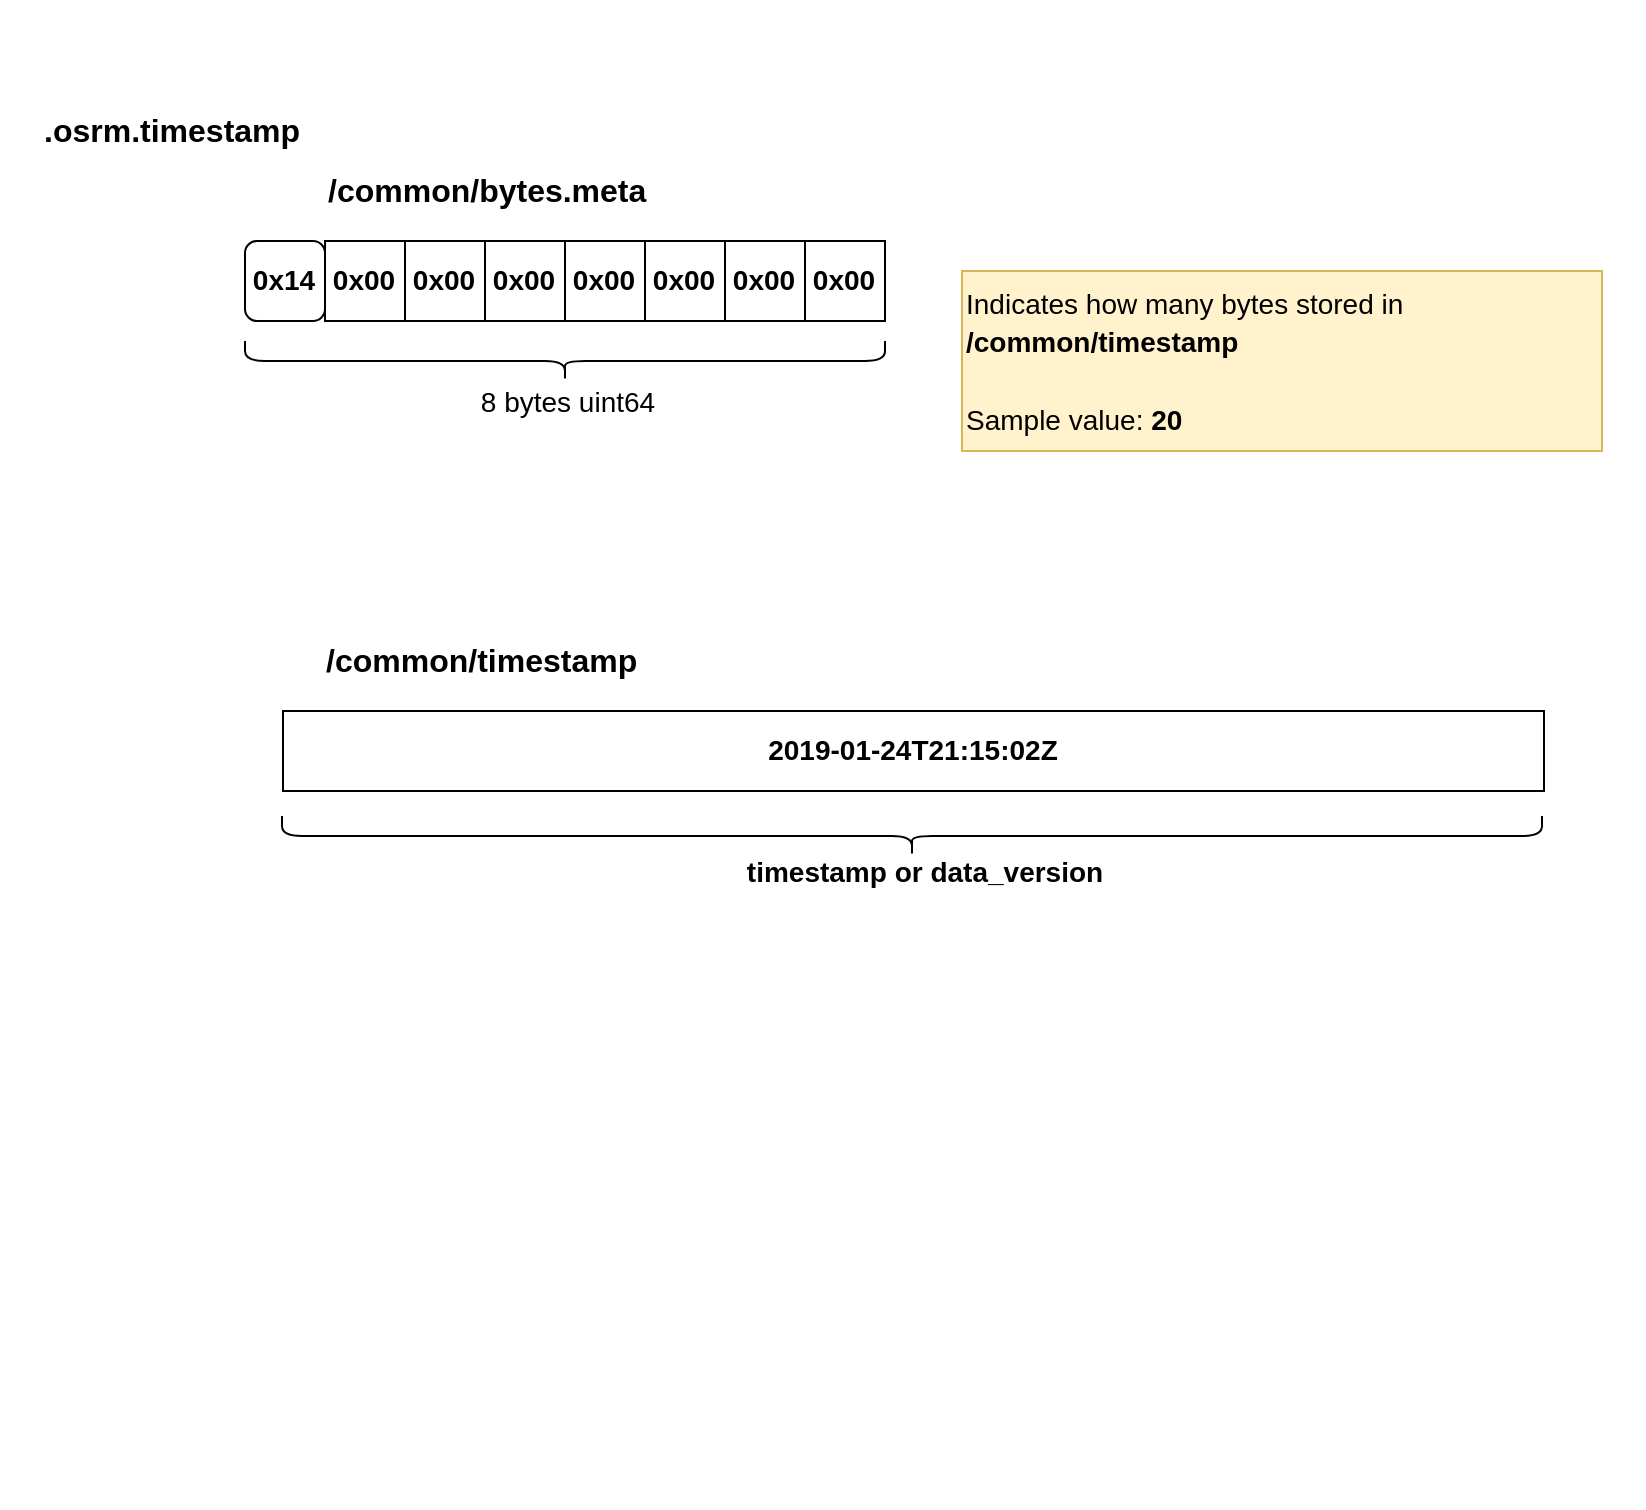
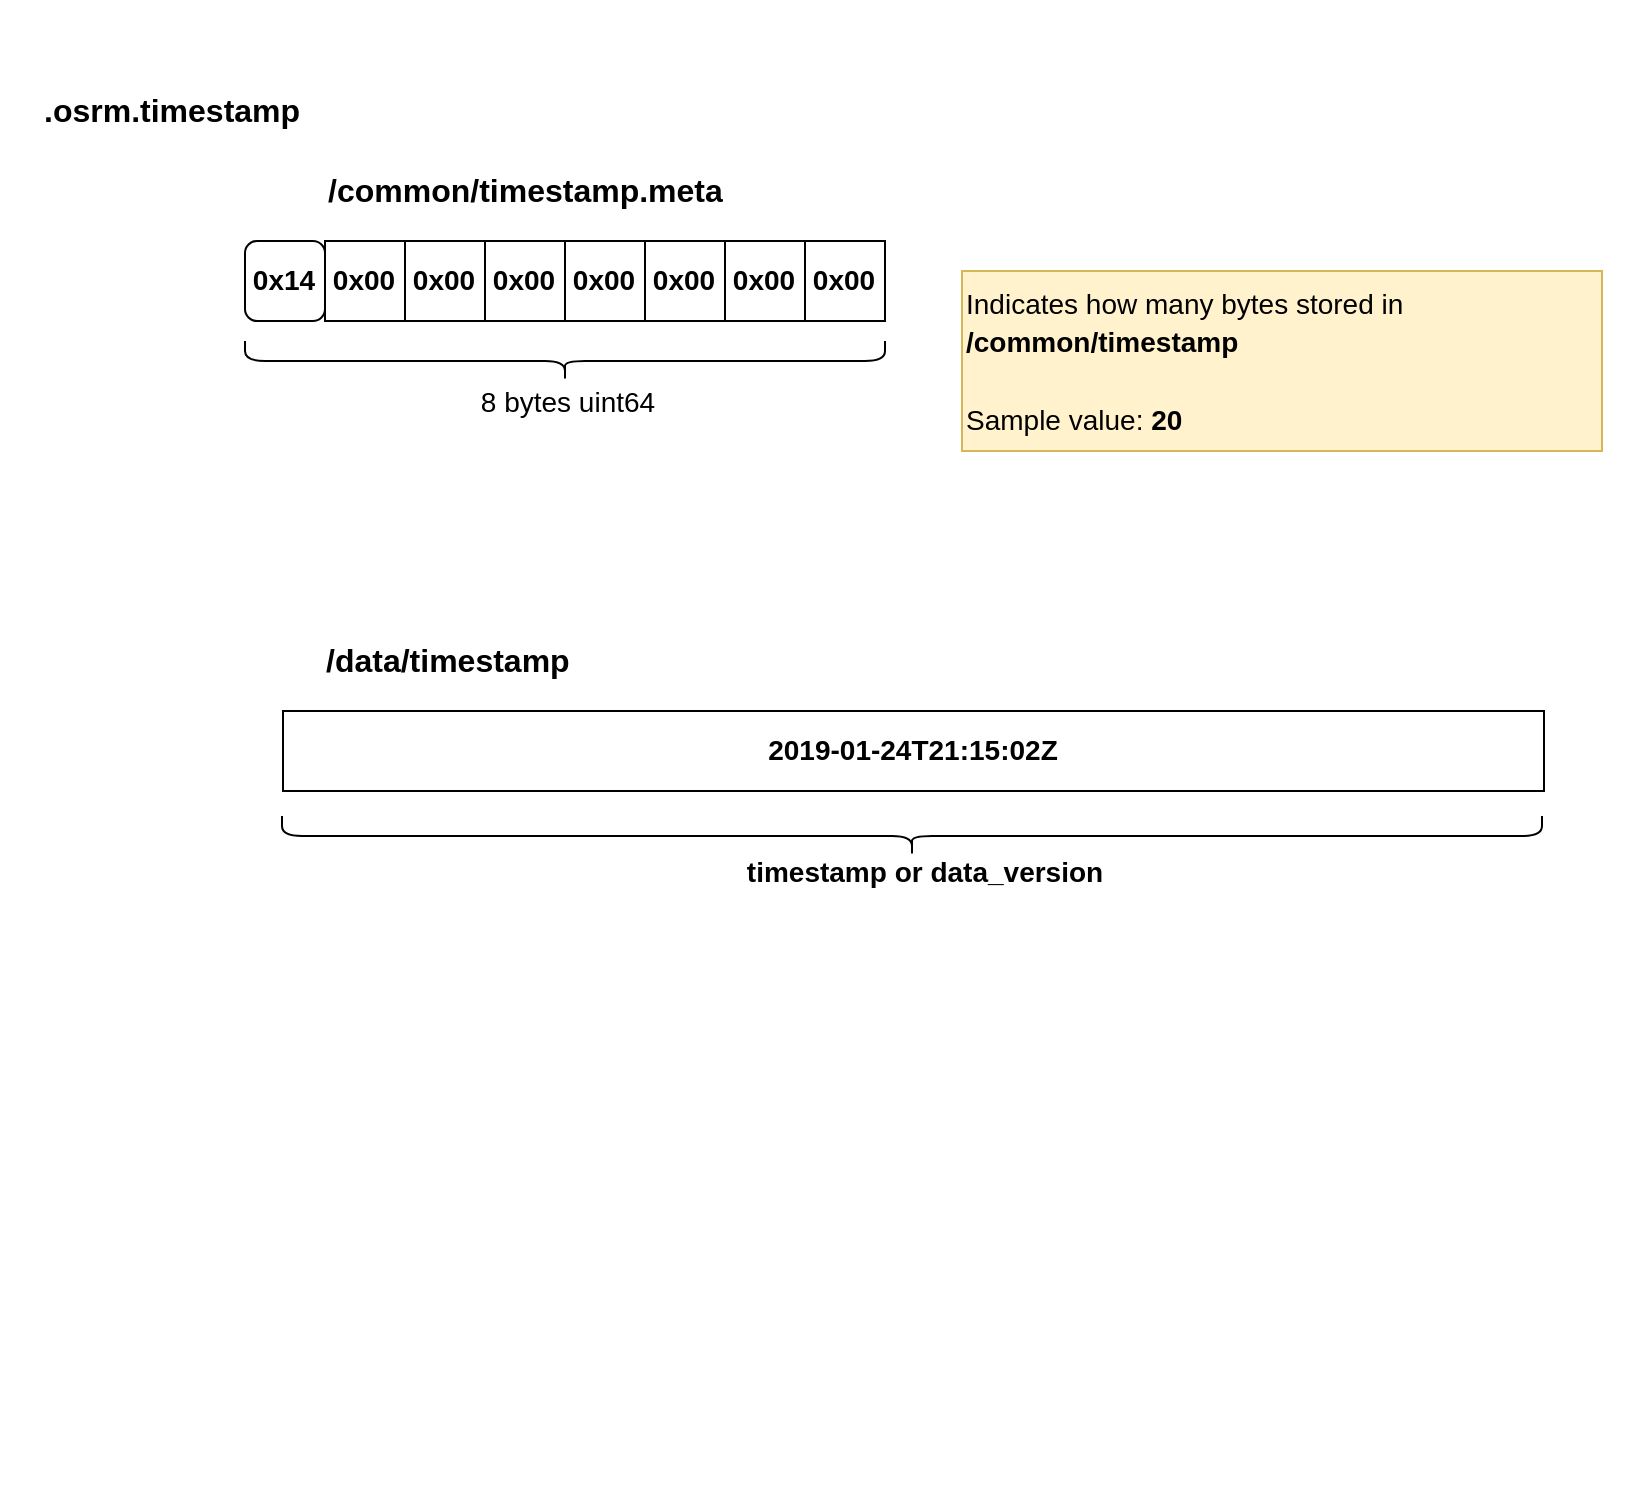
(286, 131) -> (286, 111)
(486, 191) -> (518, 191)
(475, 661) -> (457, 661)
